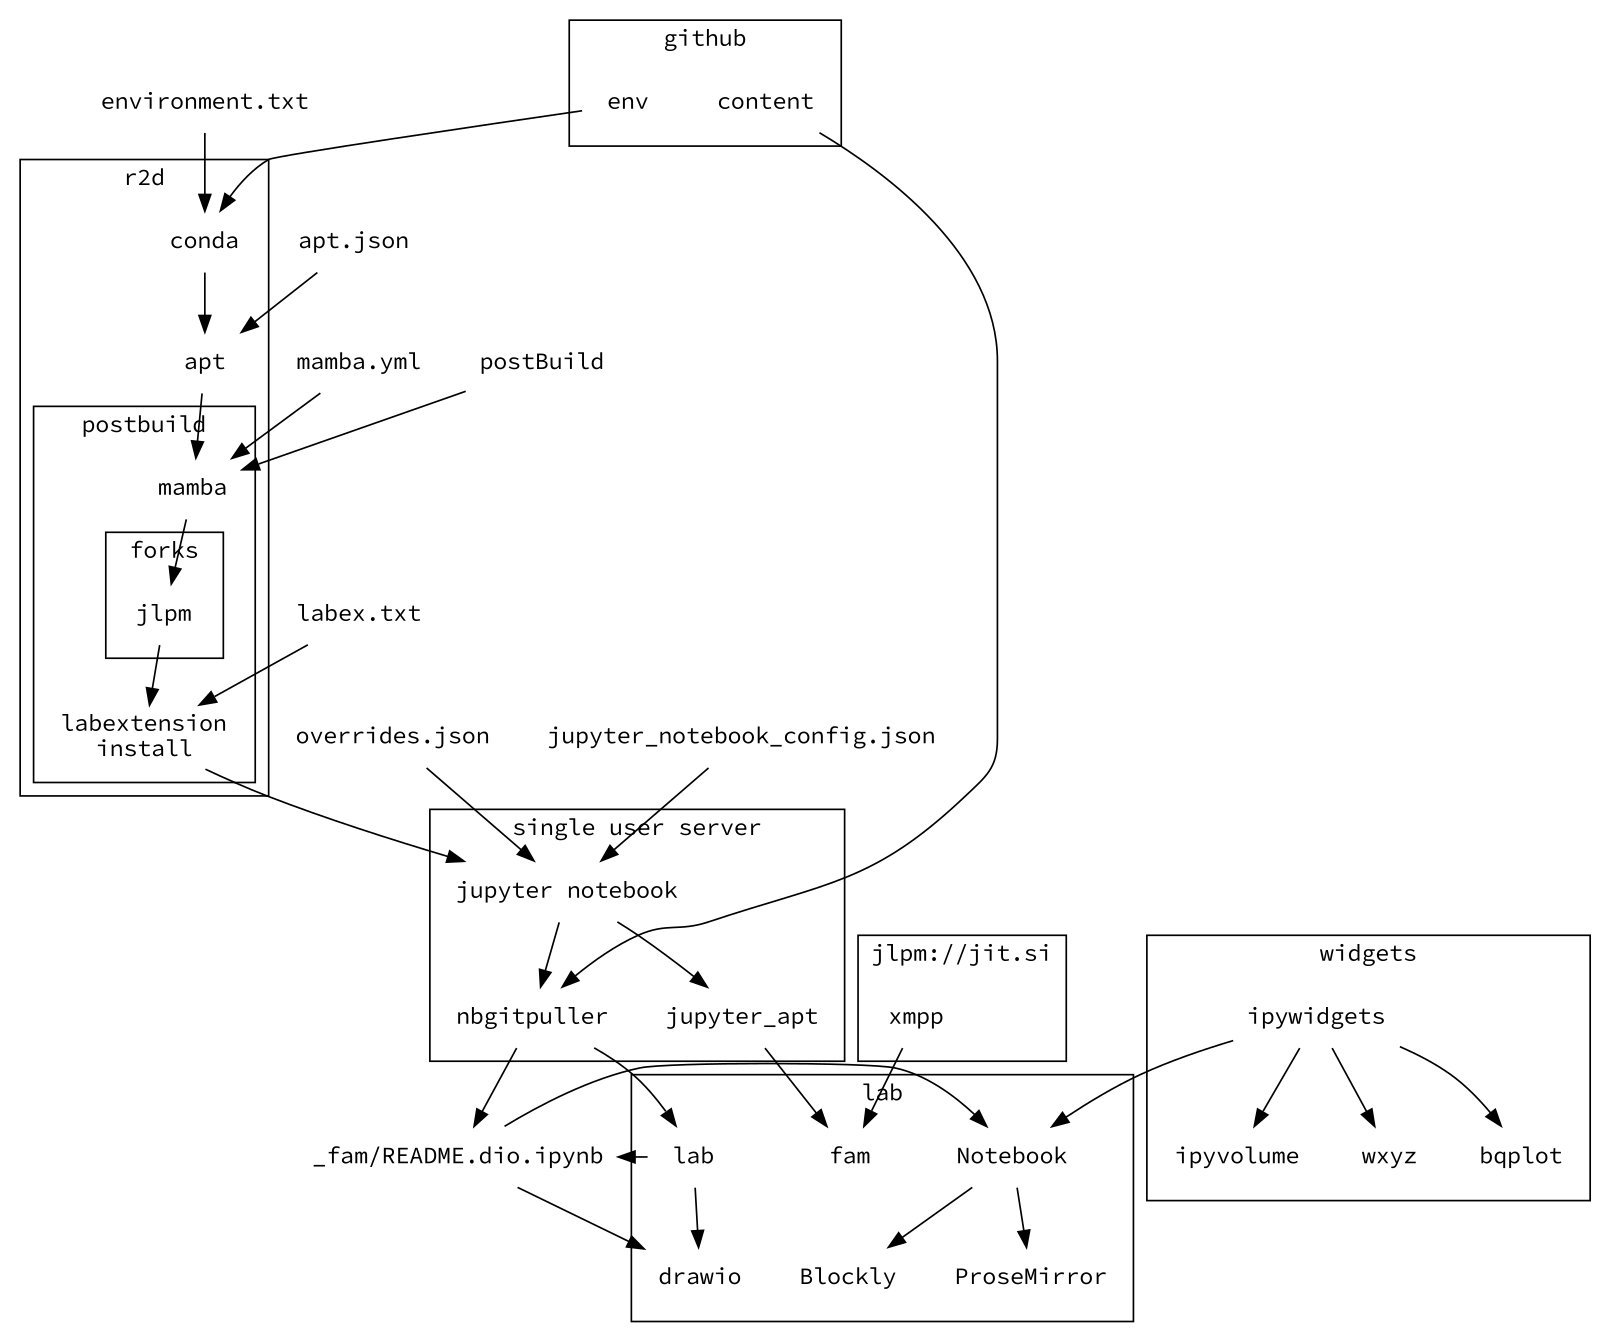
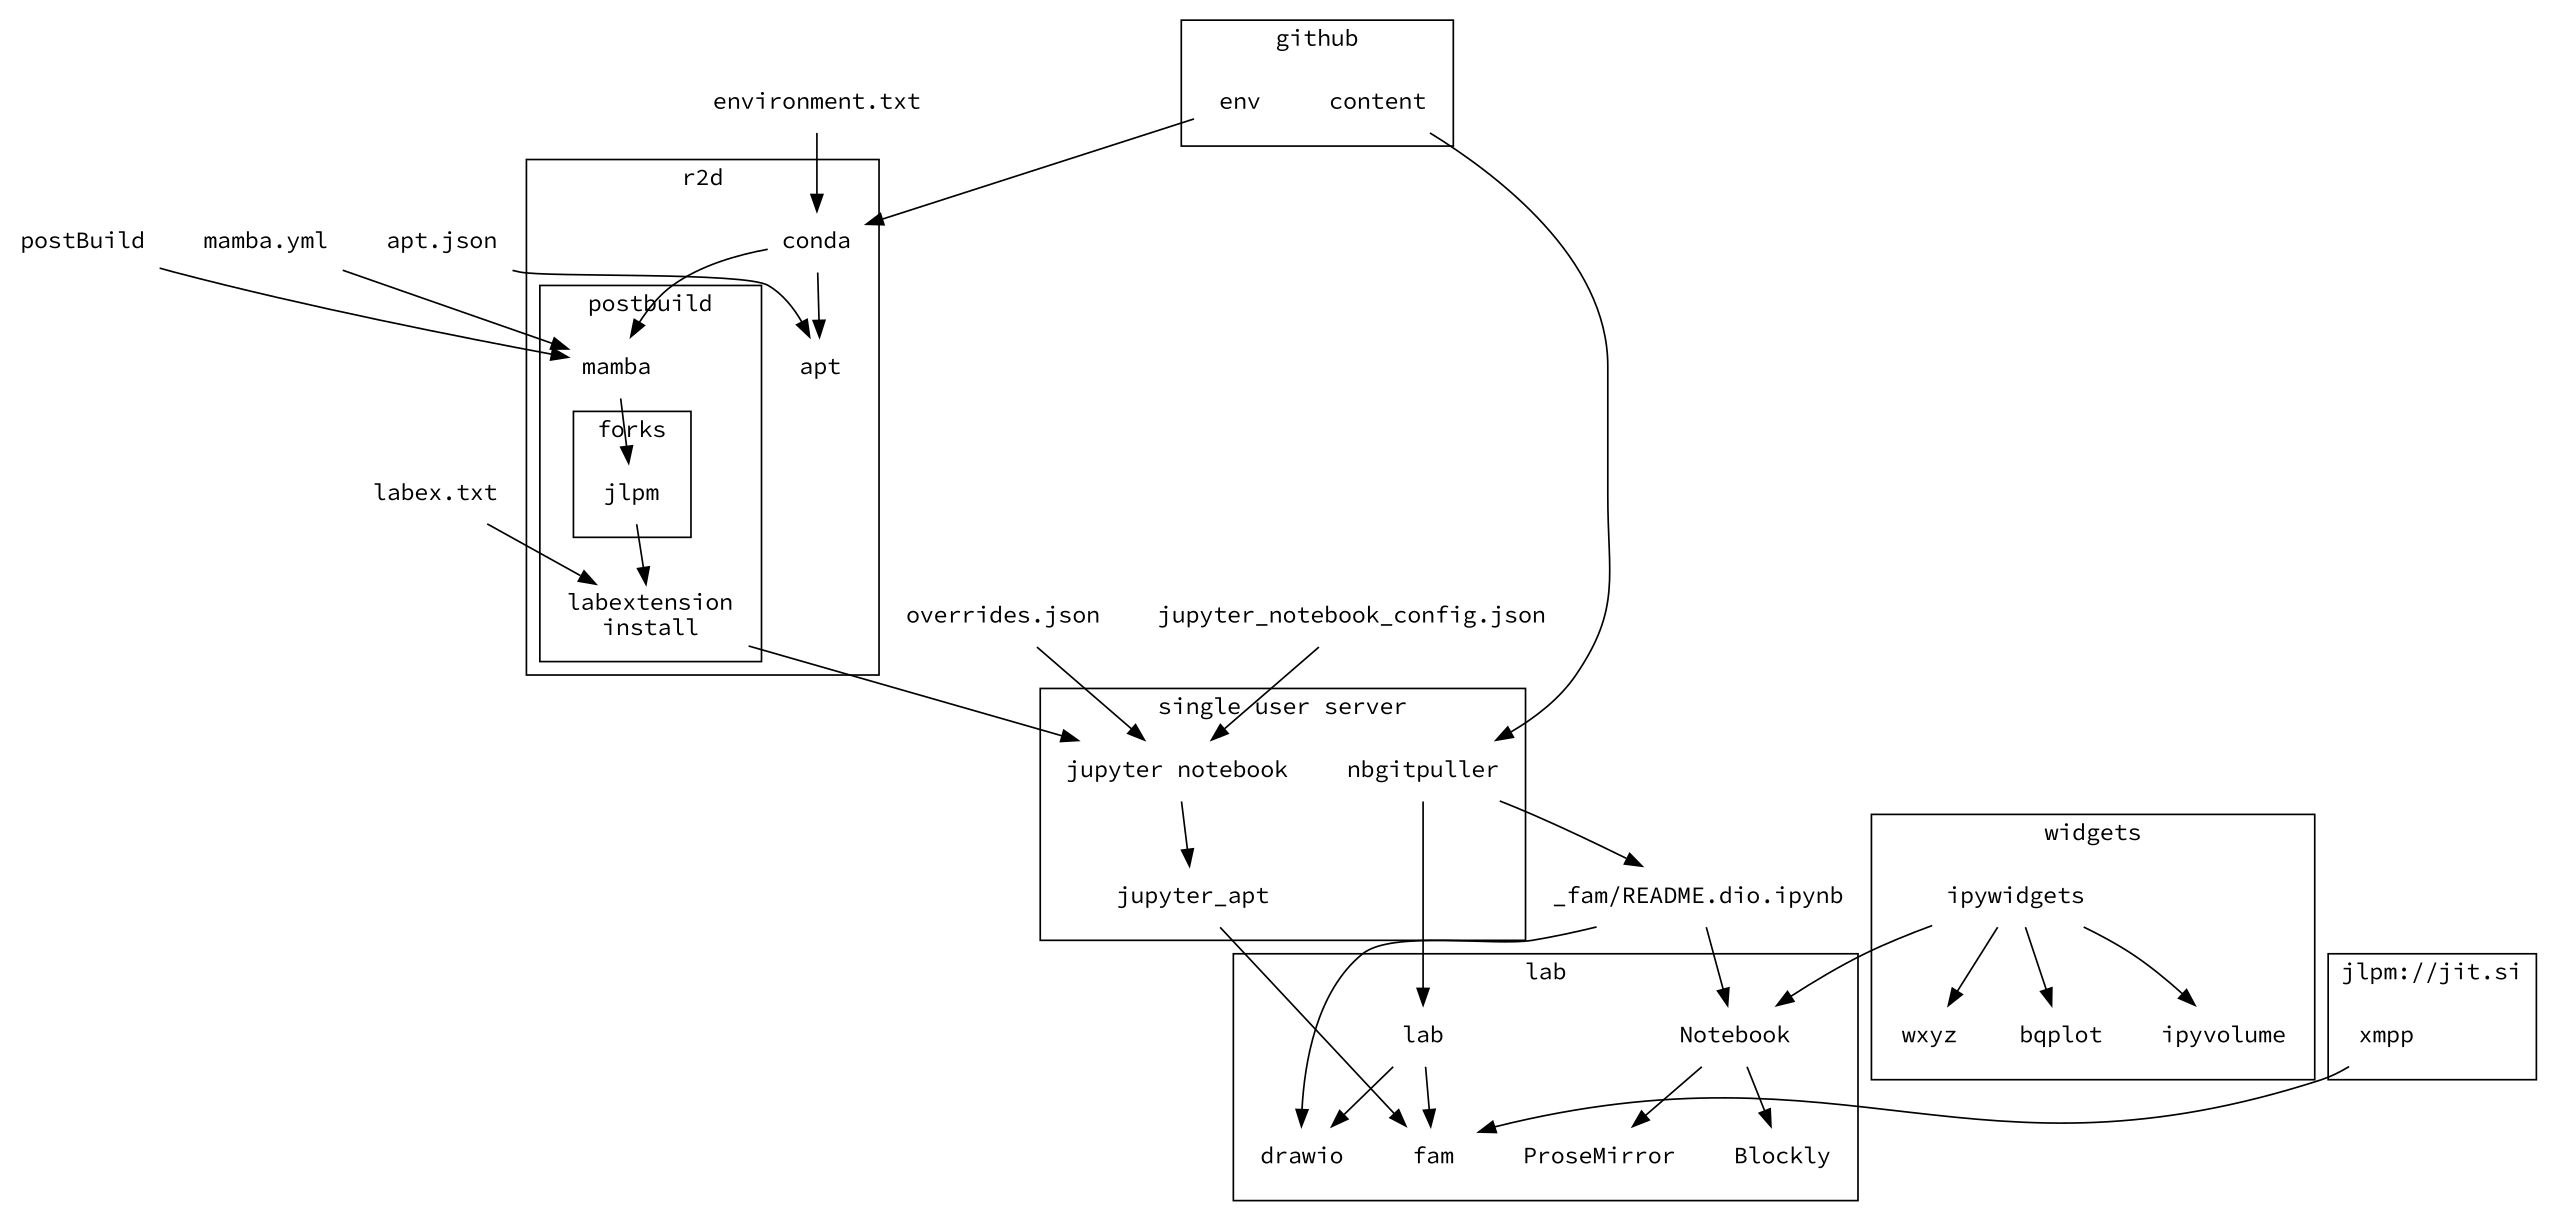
(200, 417) -> (706, 267)
(552, 946) -> none
(642, 1157) -> (1427, 1088)
